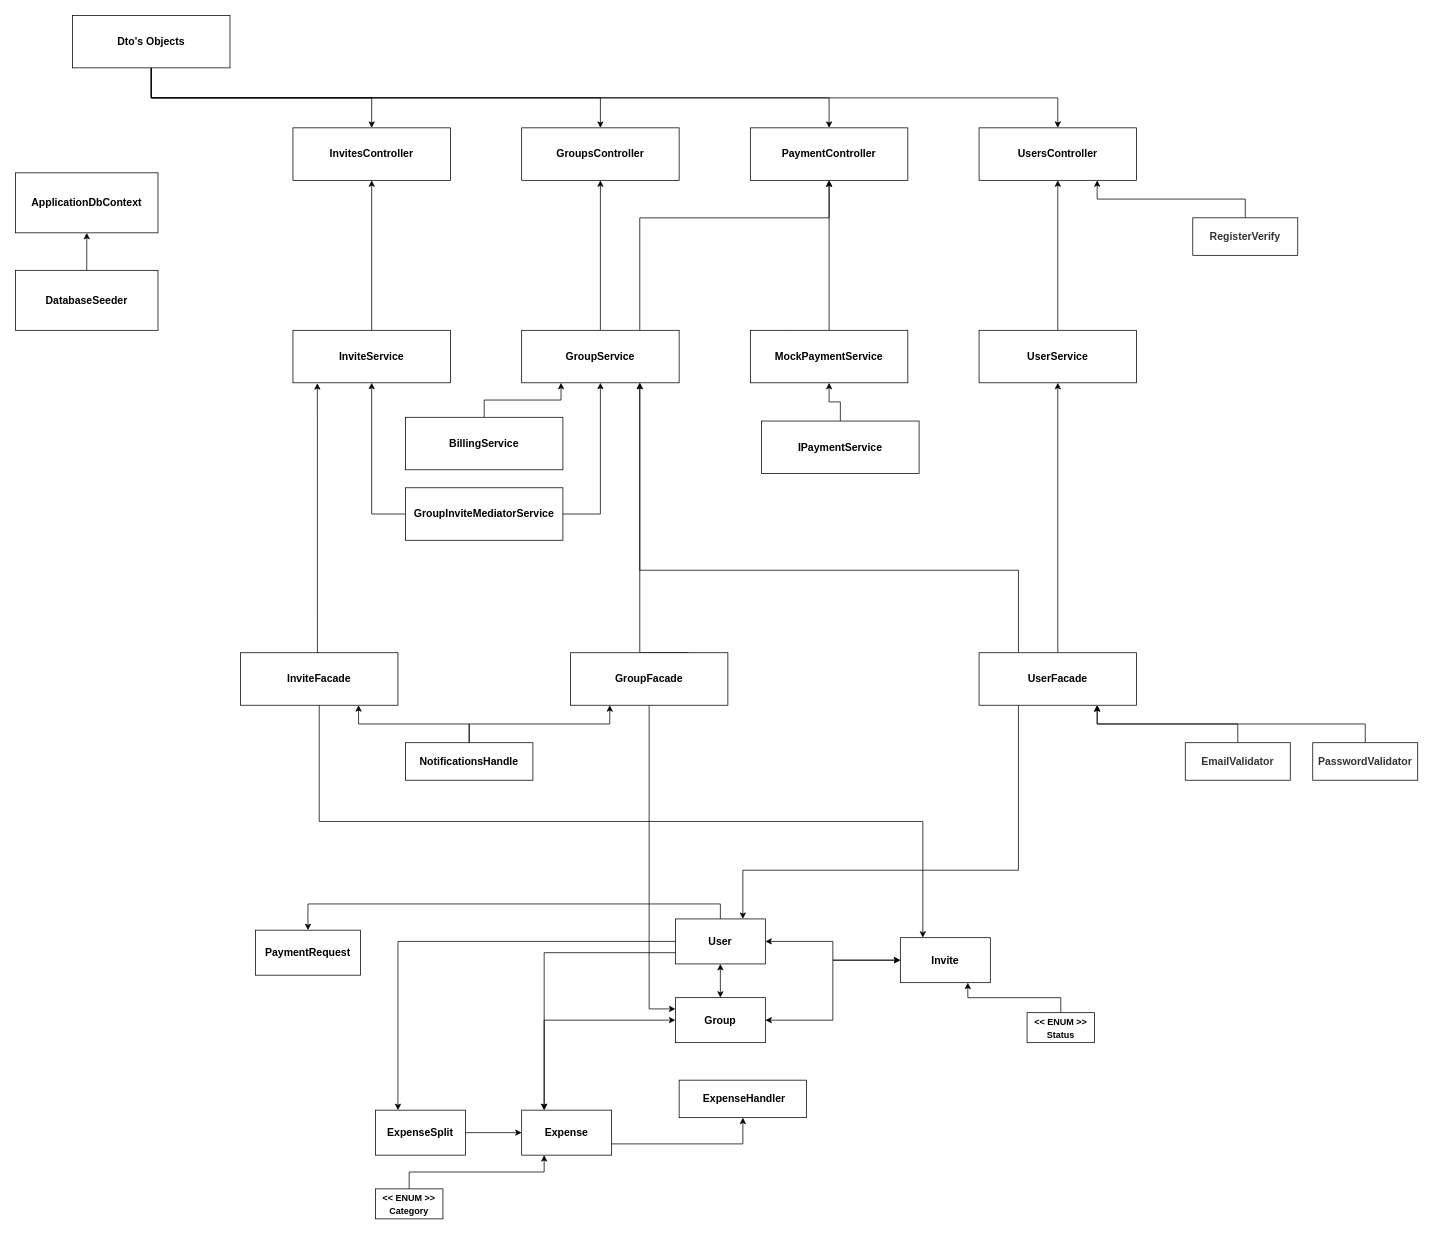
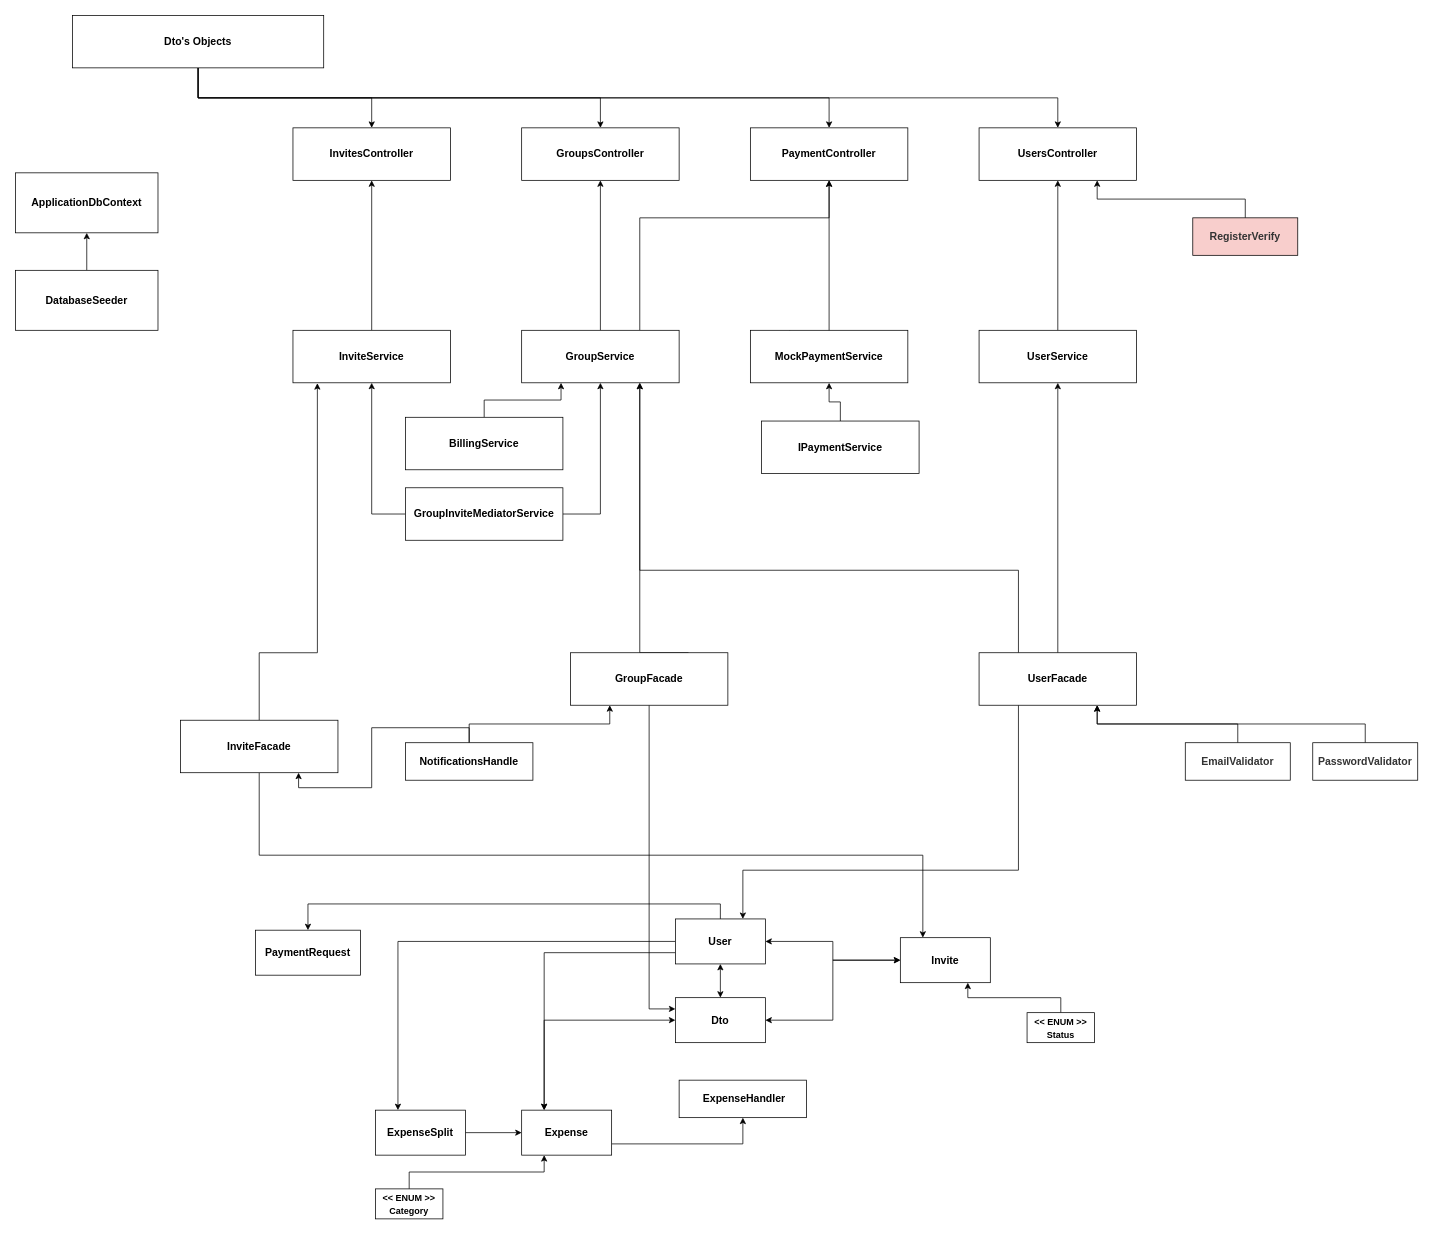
(151, 42) -> (198, 42)
(1245, 237) -> (1245, 237)
(319, 679) -> (259, 747)
(720, 1020) -> (720, 1020)
